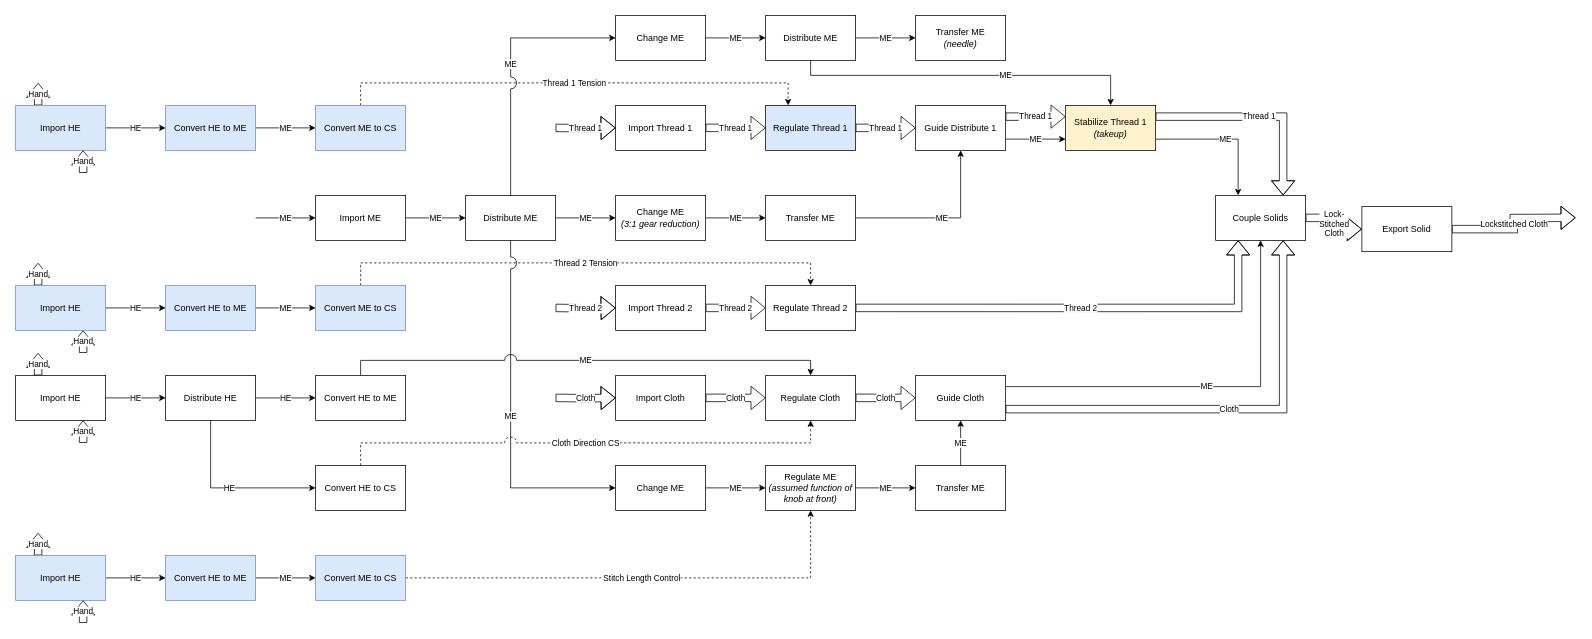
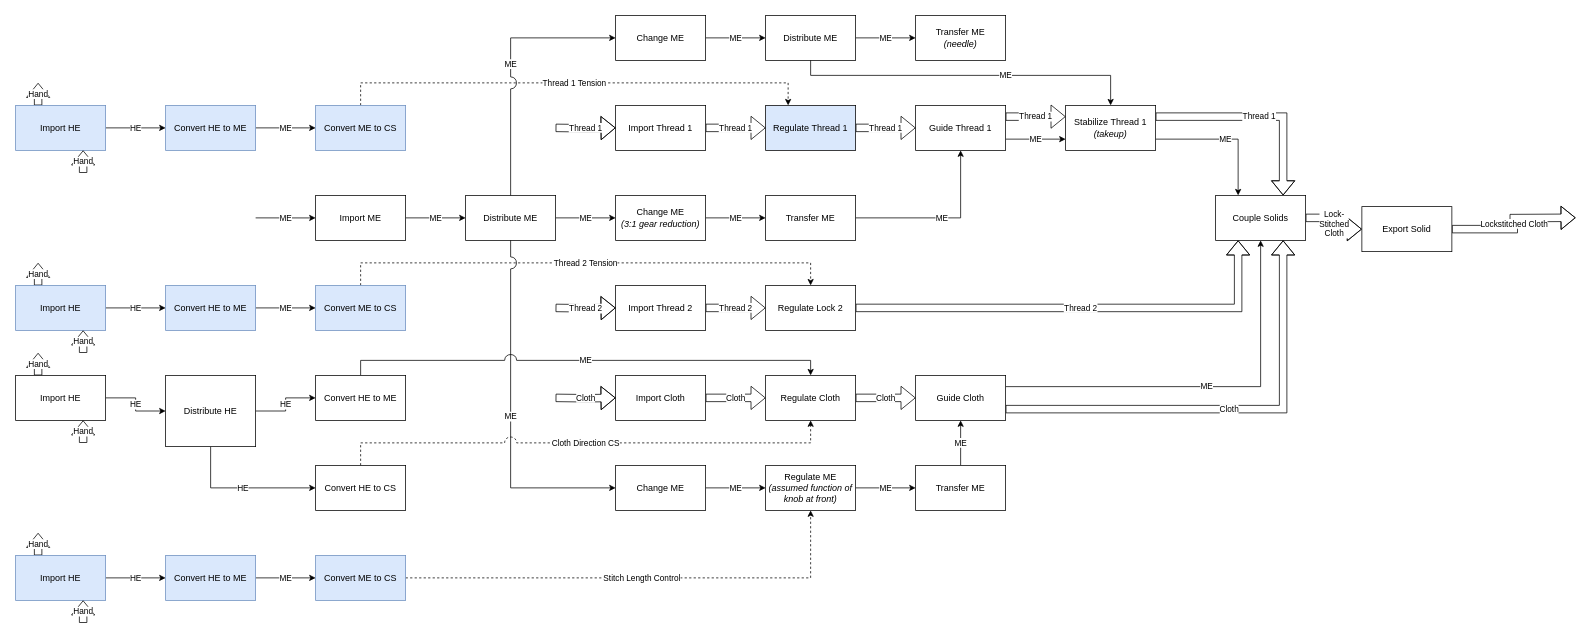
(960, 128) -> (960, 128)
(1110, 128) -> (1110, 128)
(810, 308) -> (810, 308)
(210, 398) -> (210, 411)
